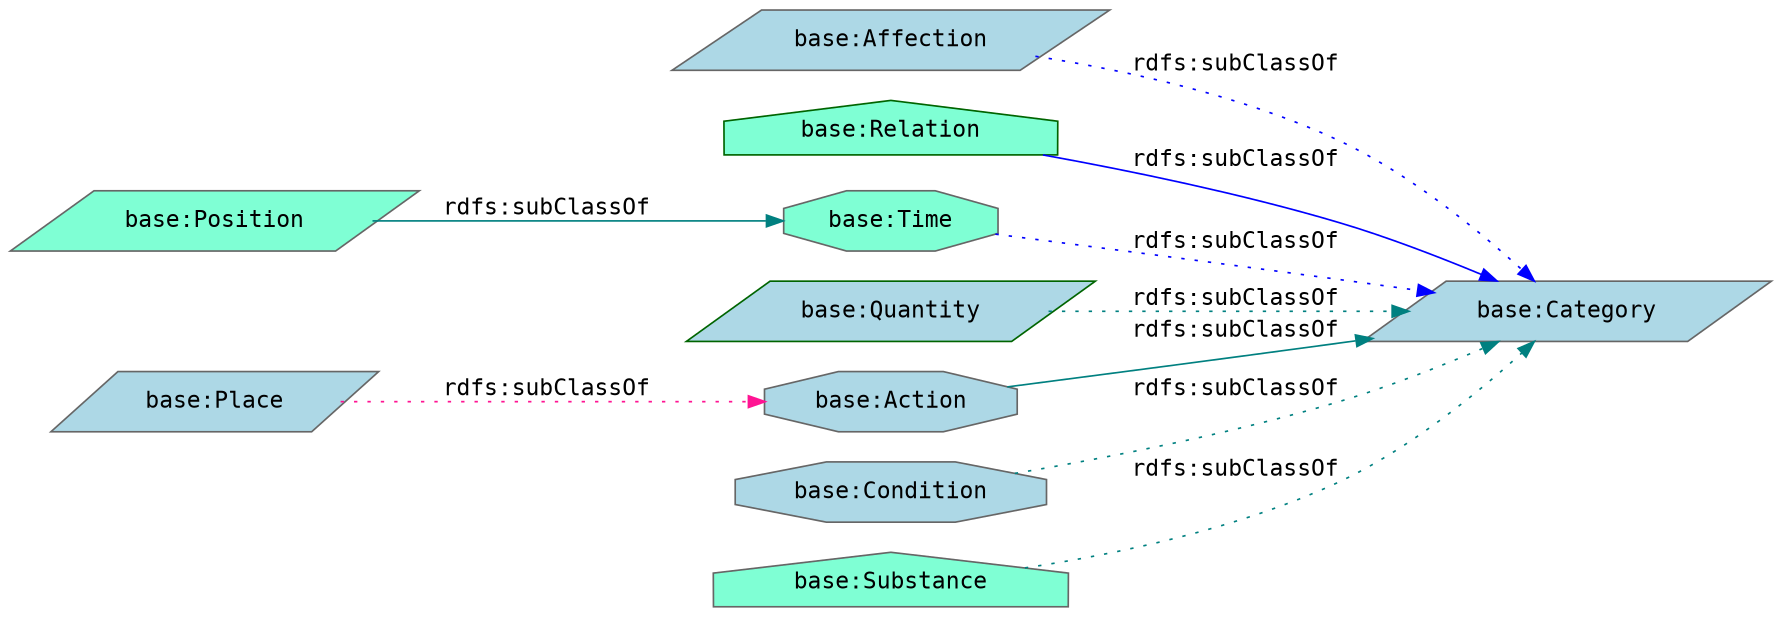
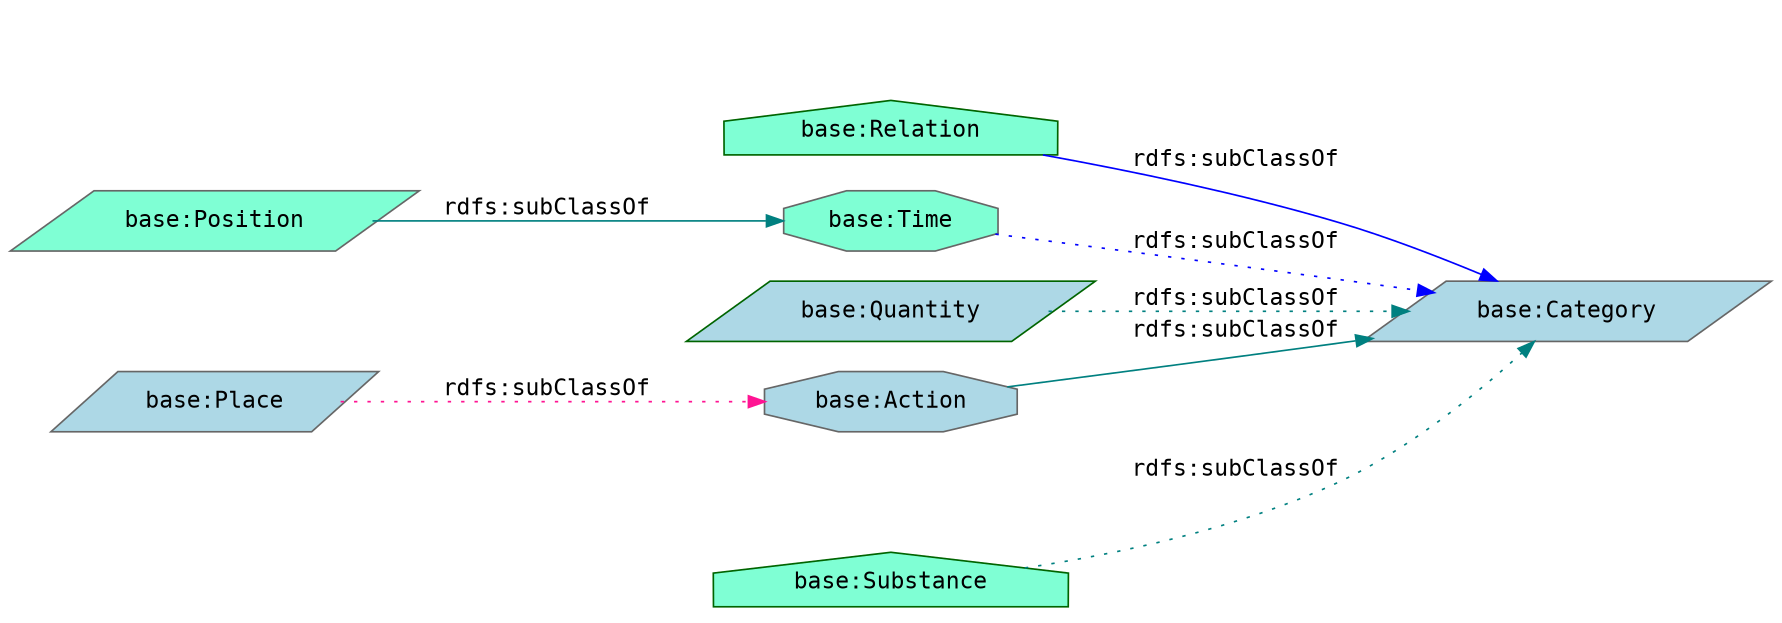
(891, 40) -> none
(891, 492) -> none
(891, 582) -> (891, 582)
